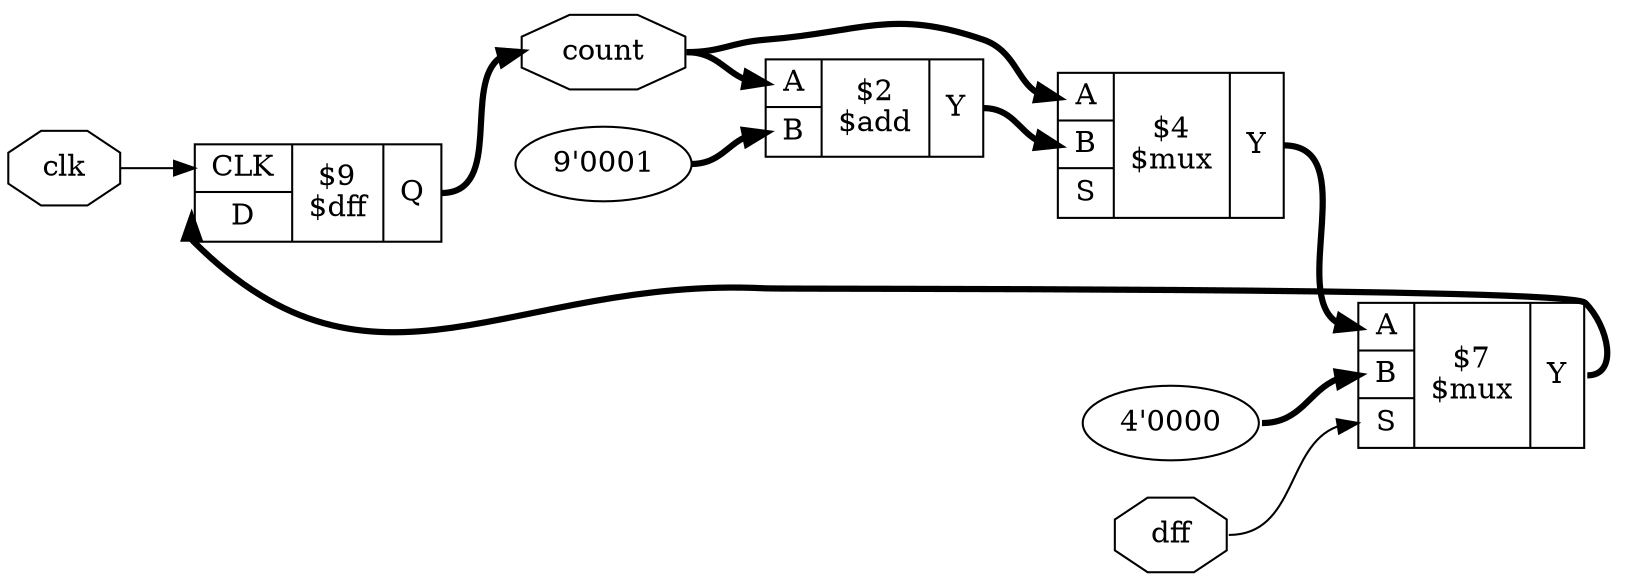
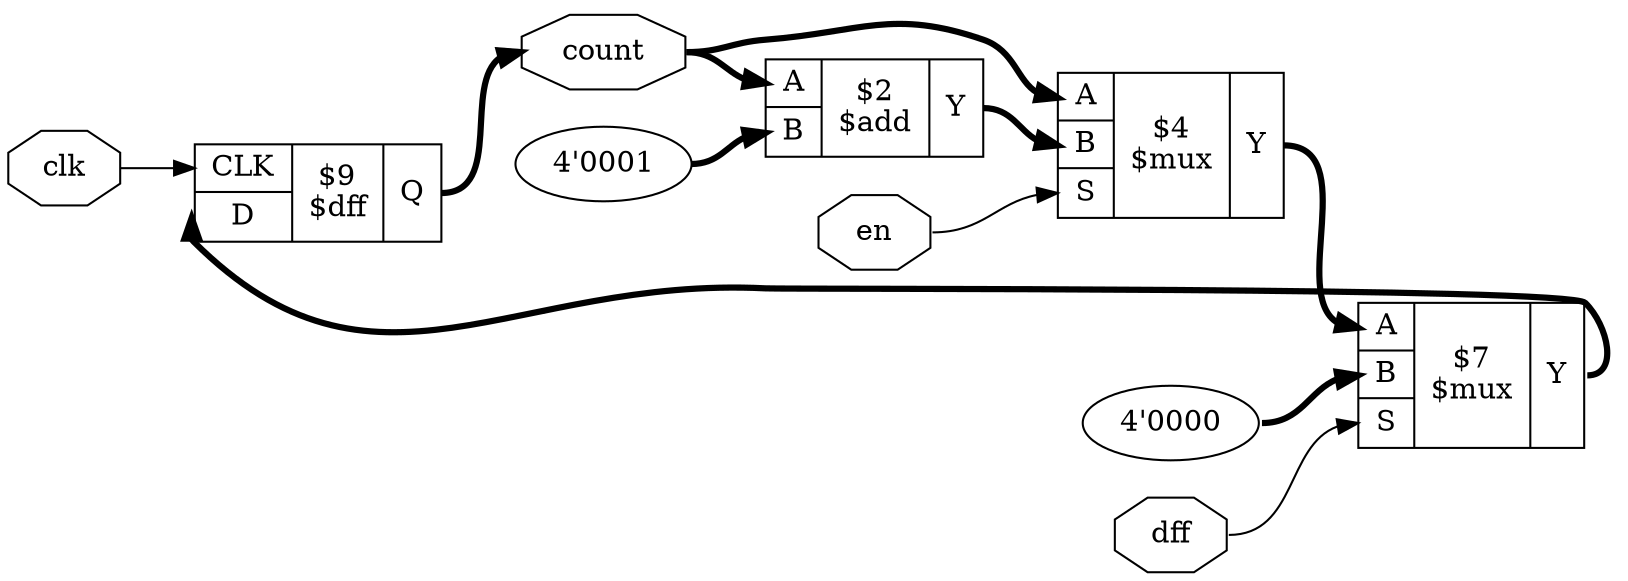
(604, 164) -> (604, 164)
none -> (874, 232)
